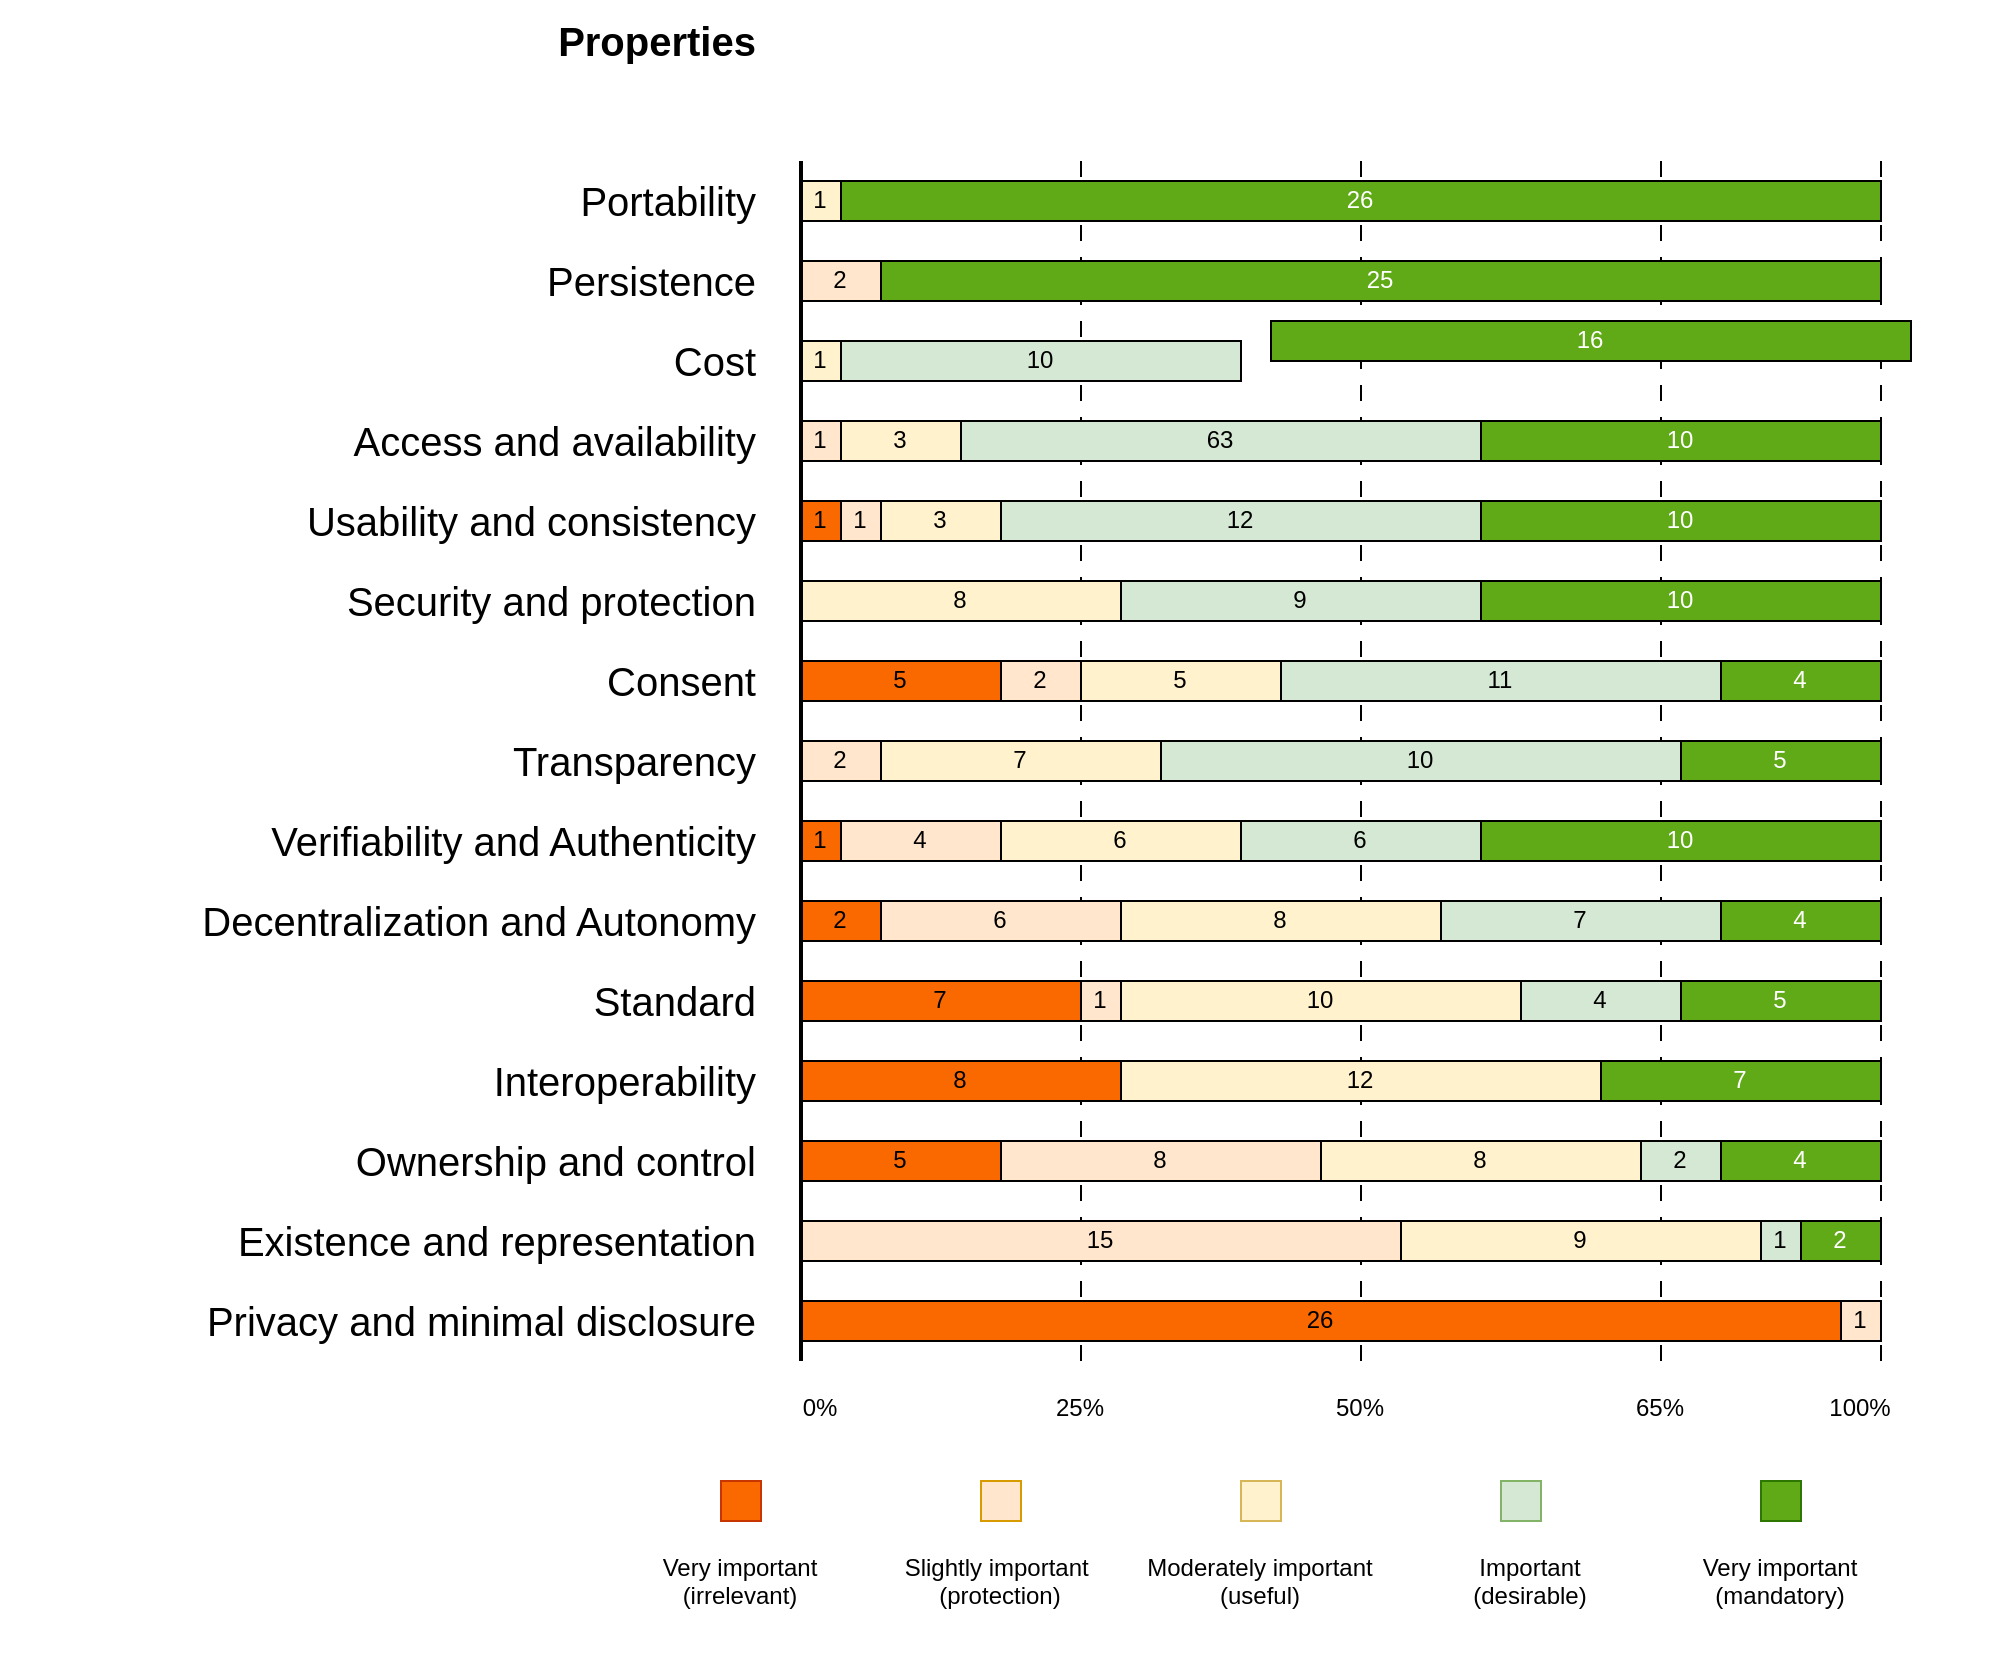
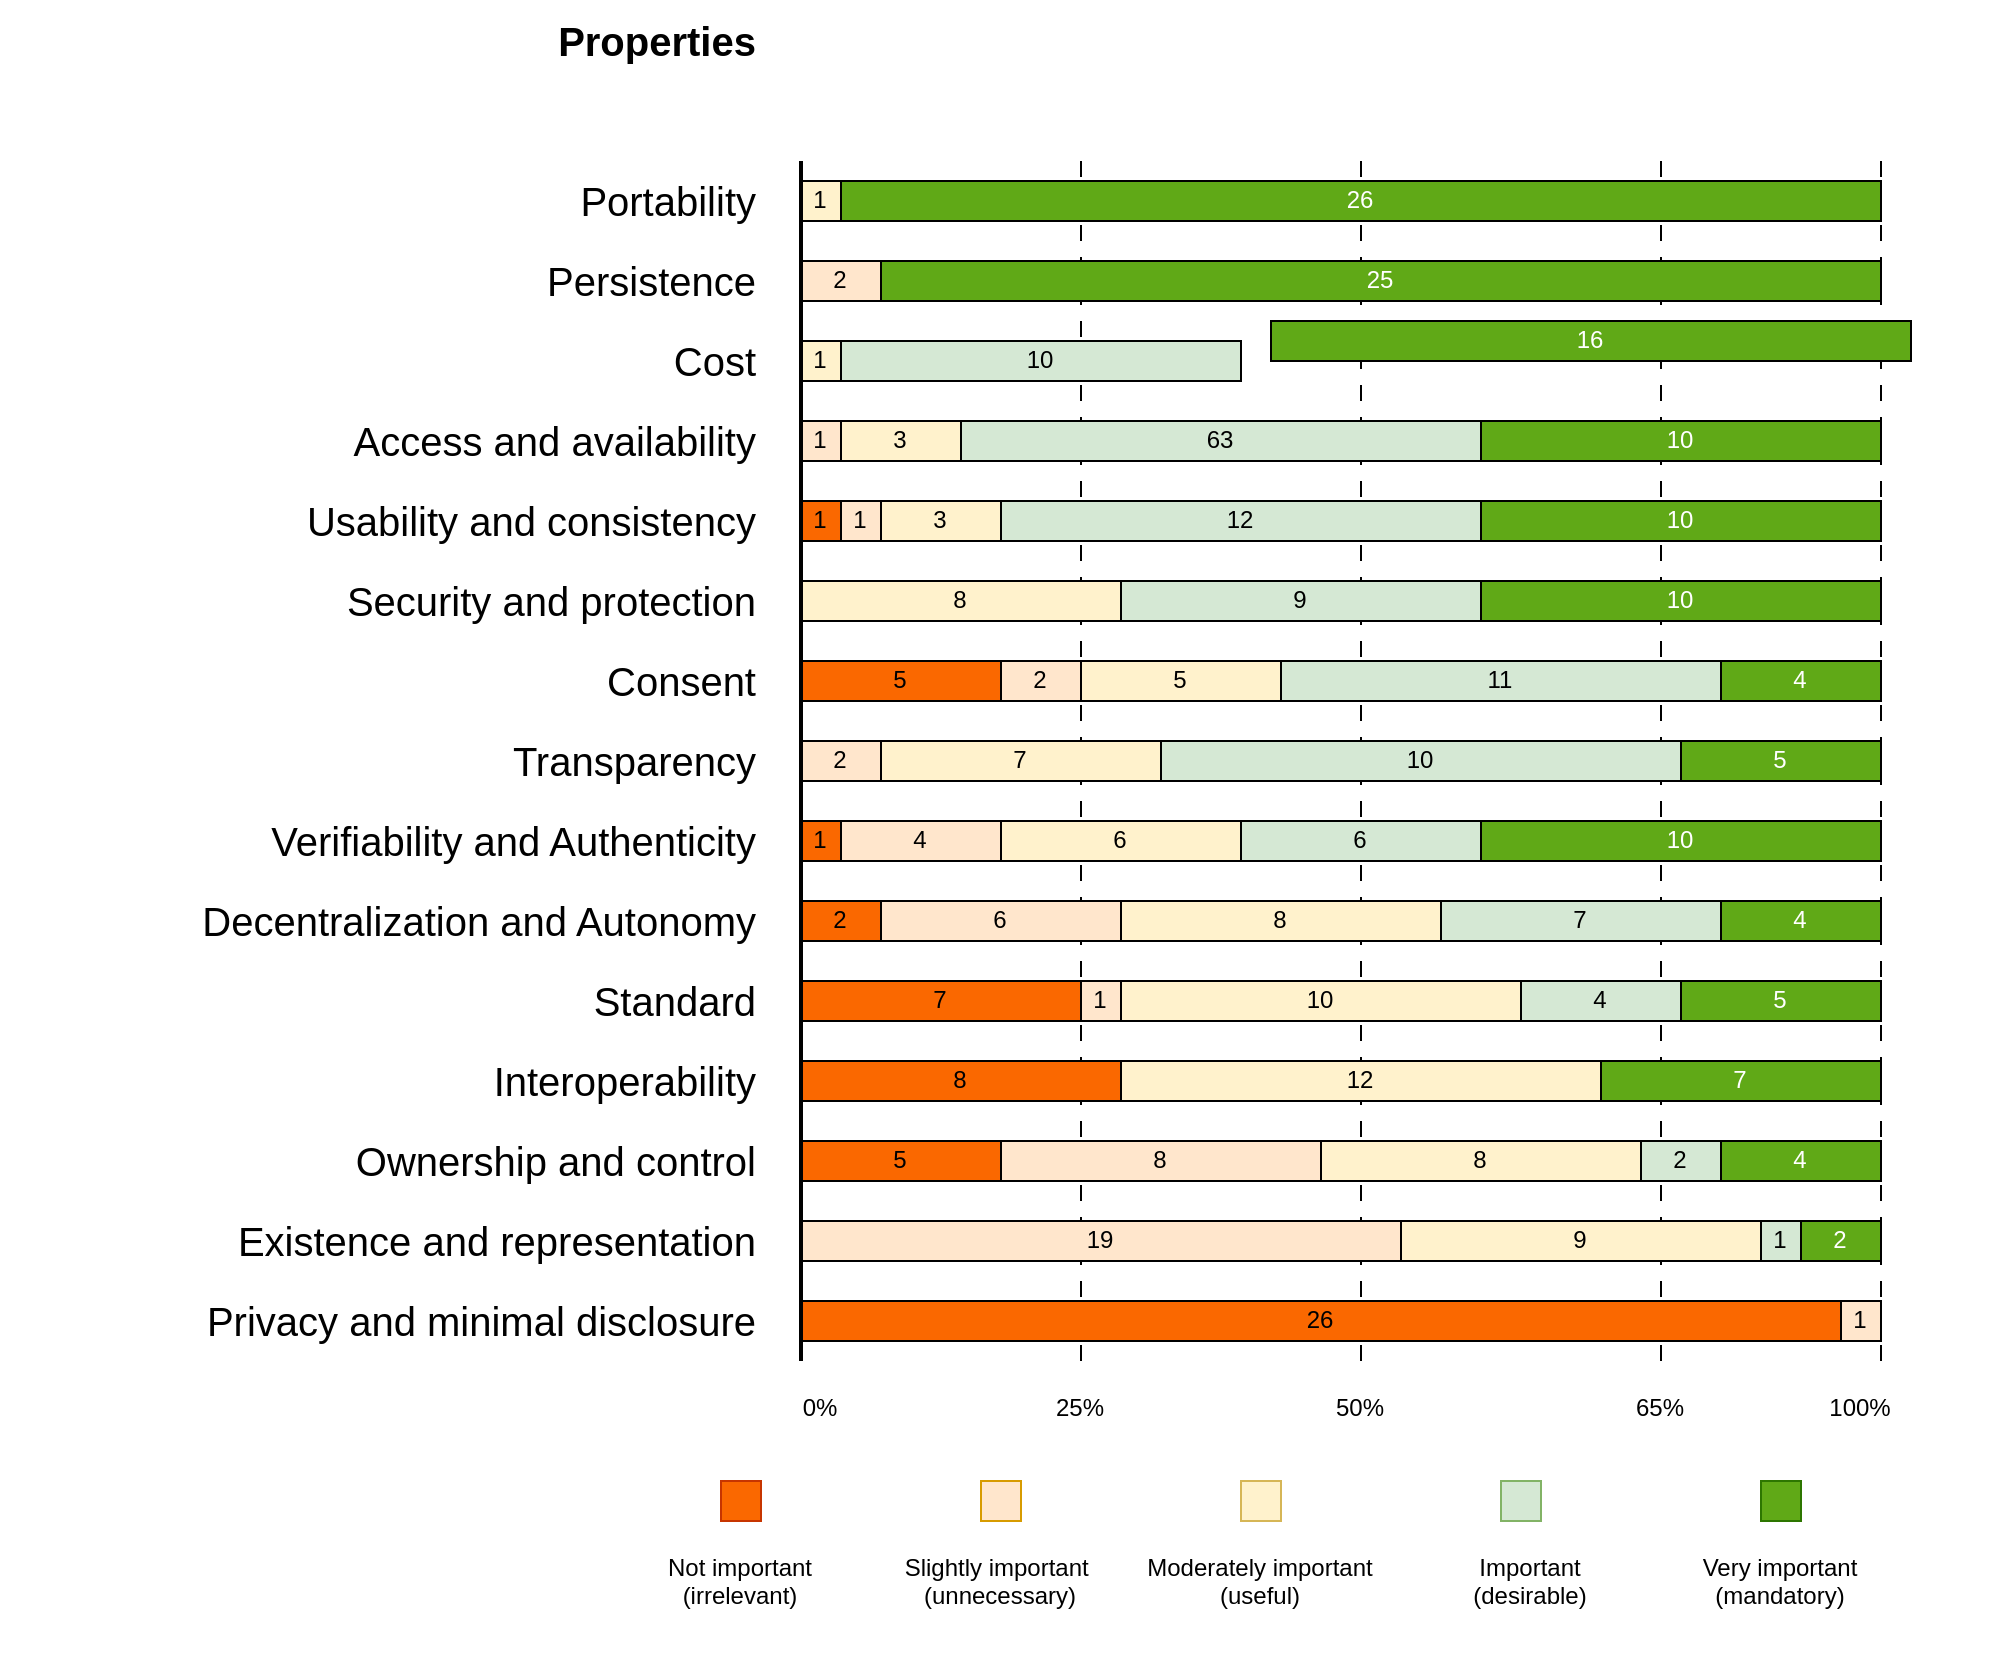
(1101, 1241) -> (1101, 1241)
(741, 1584) -> (741, 1584)
(1001, 1598) -> (1001, 1598)
